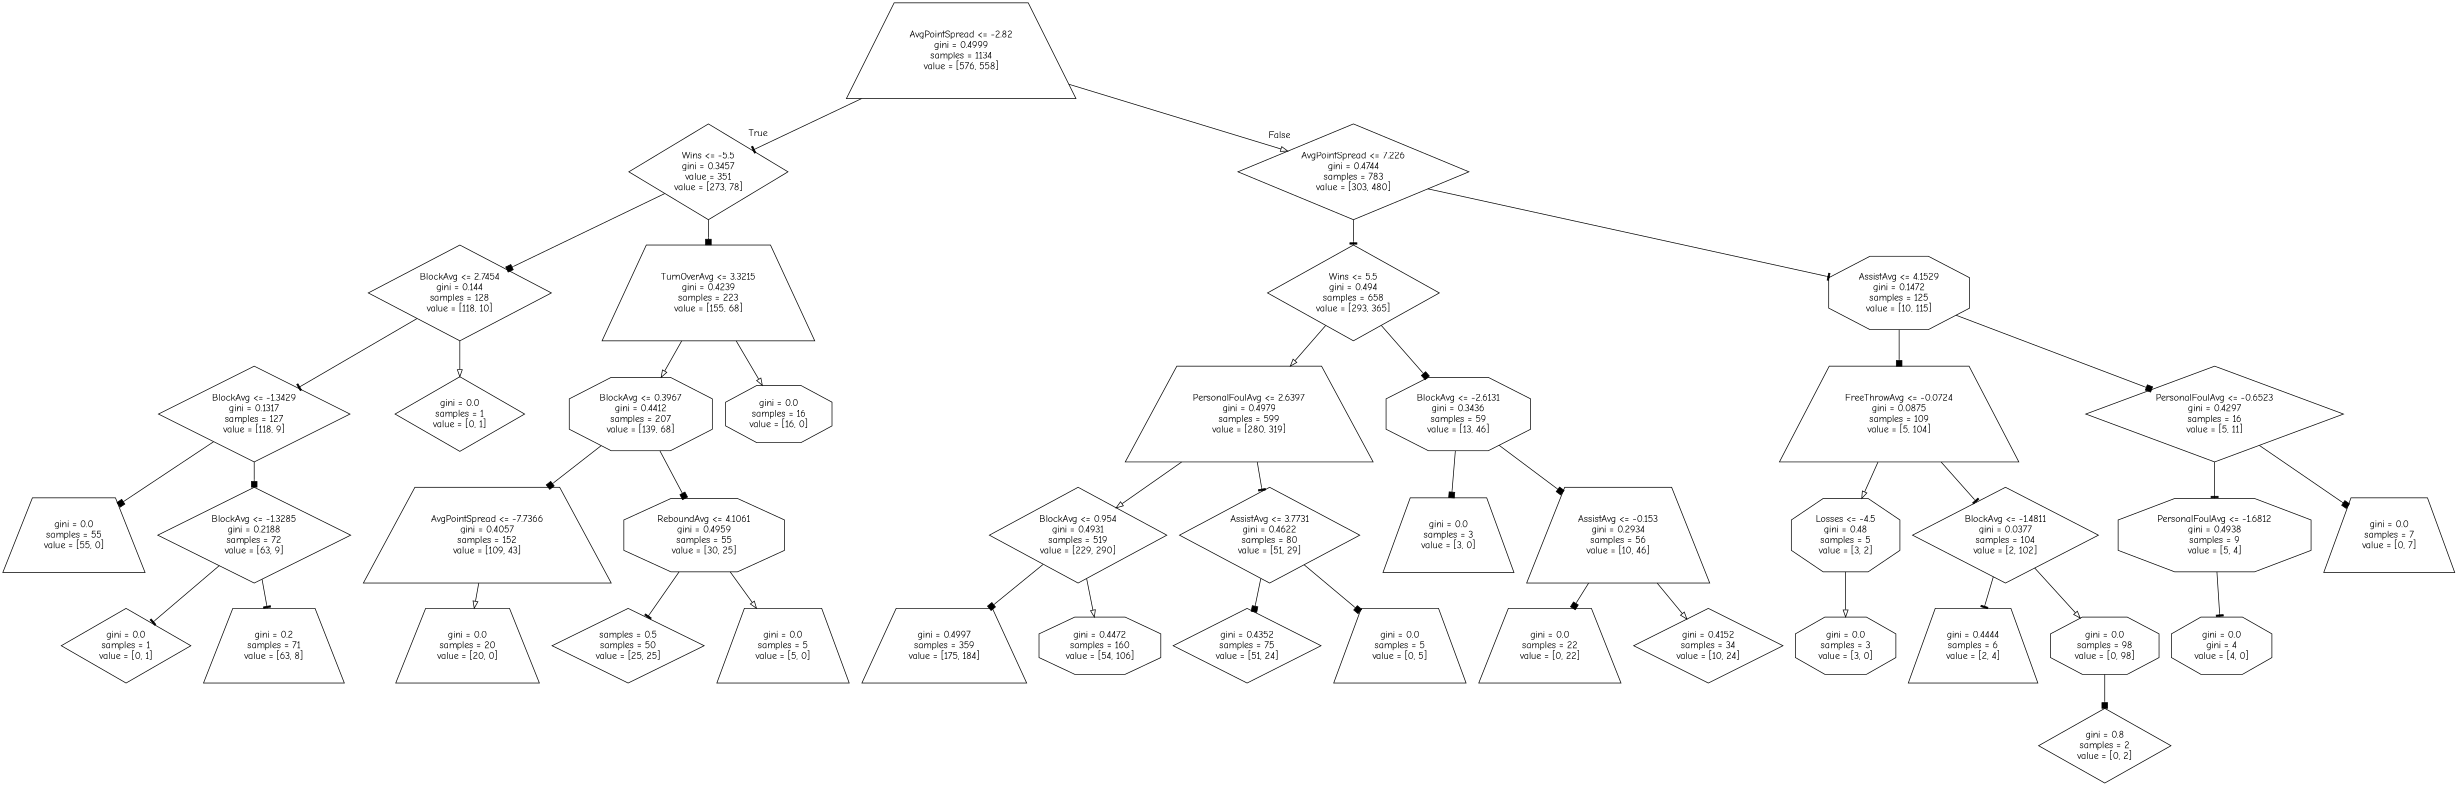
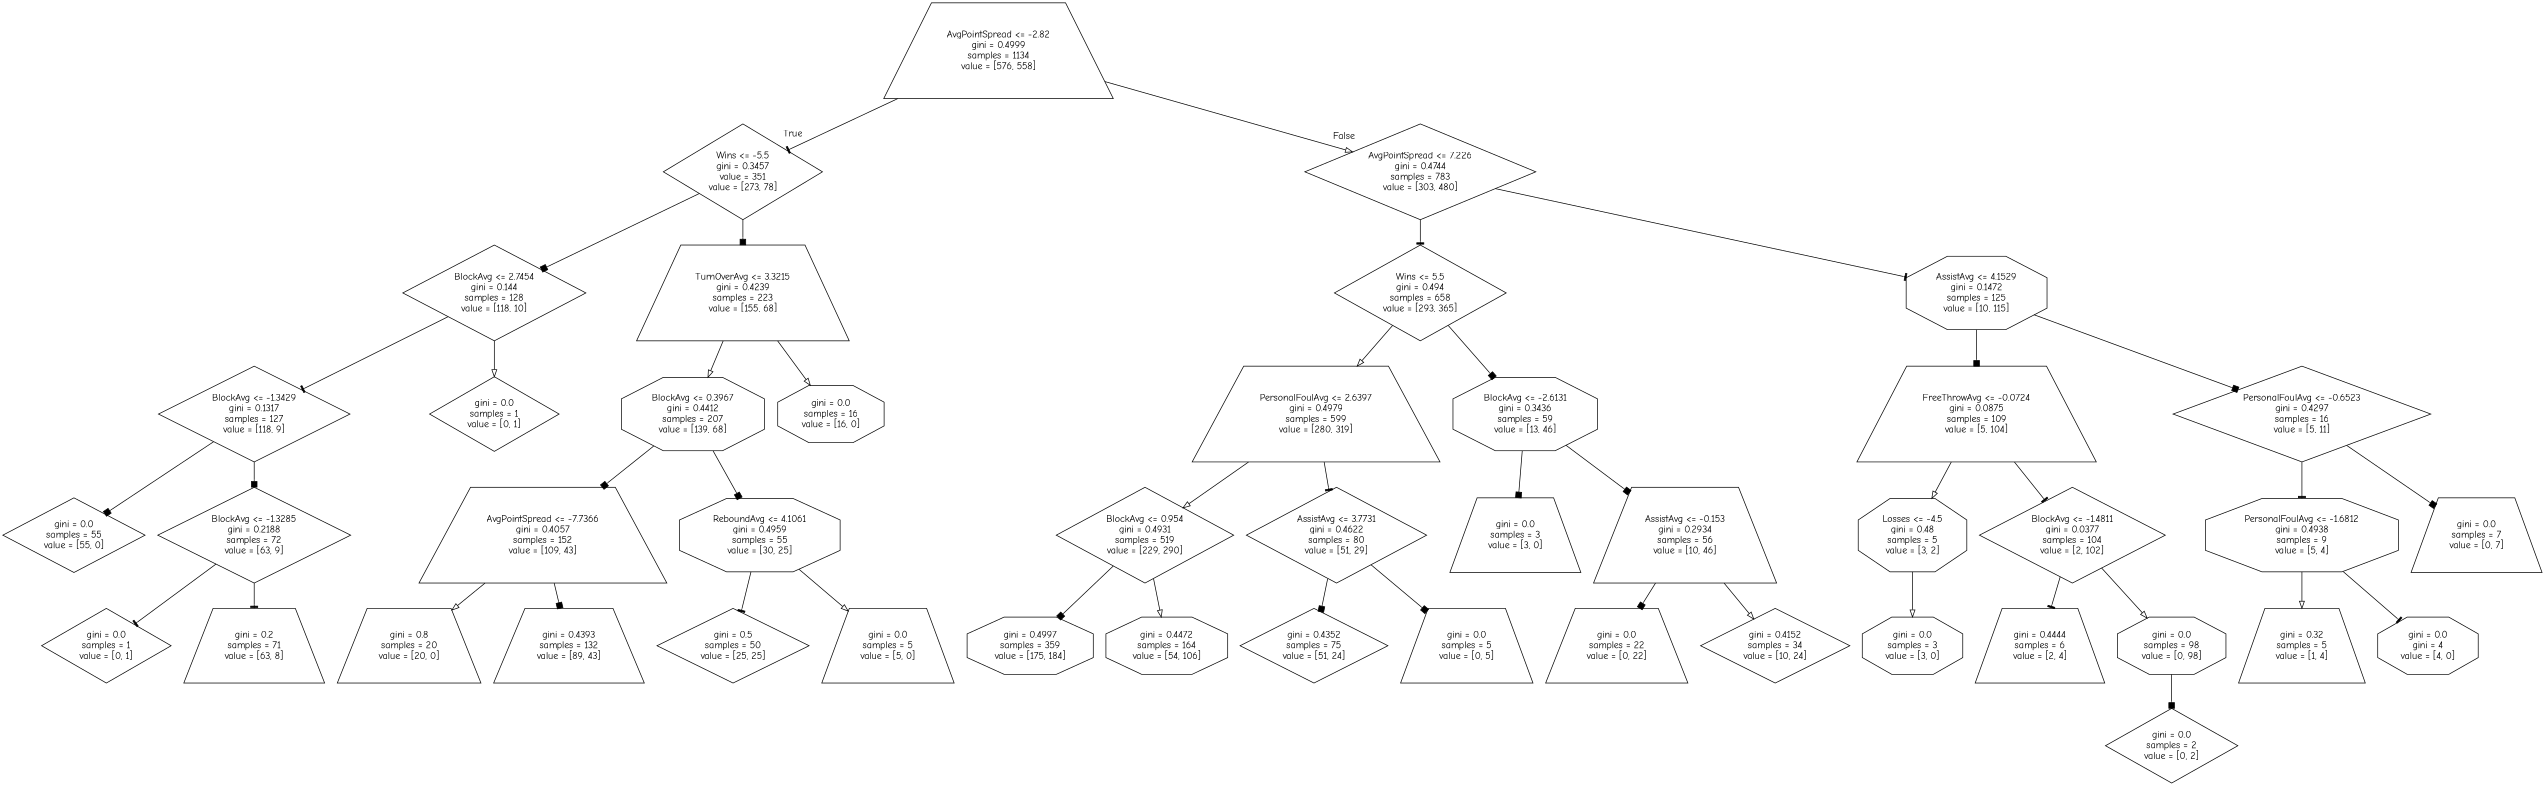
(74, 535) -> (74, 535)
(468, 646) -> (409, 646)
none -> (569, 646)
(628, 646) -> (733, 646)
(944, 646) -> (1030, 646)
(1100, 646) -> (1167, 646)
none -> (2302, 646)
(2105, 746) -> (2172, 746)
